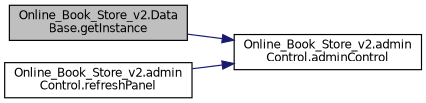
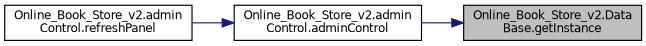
(205, 36) -> (437, 23)
